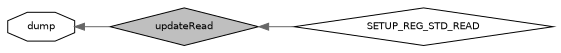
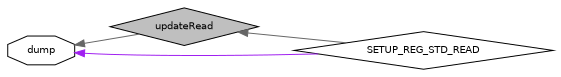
none -> (201, 56)
